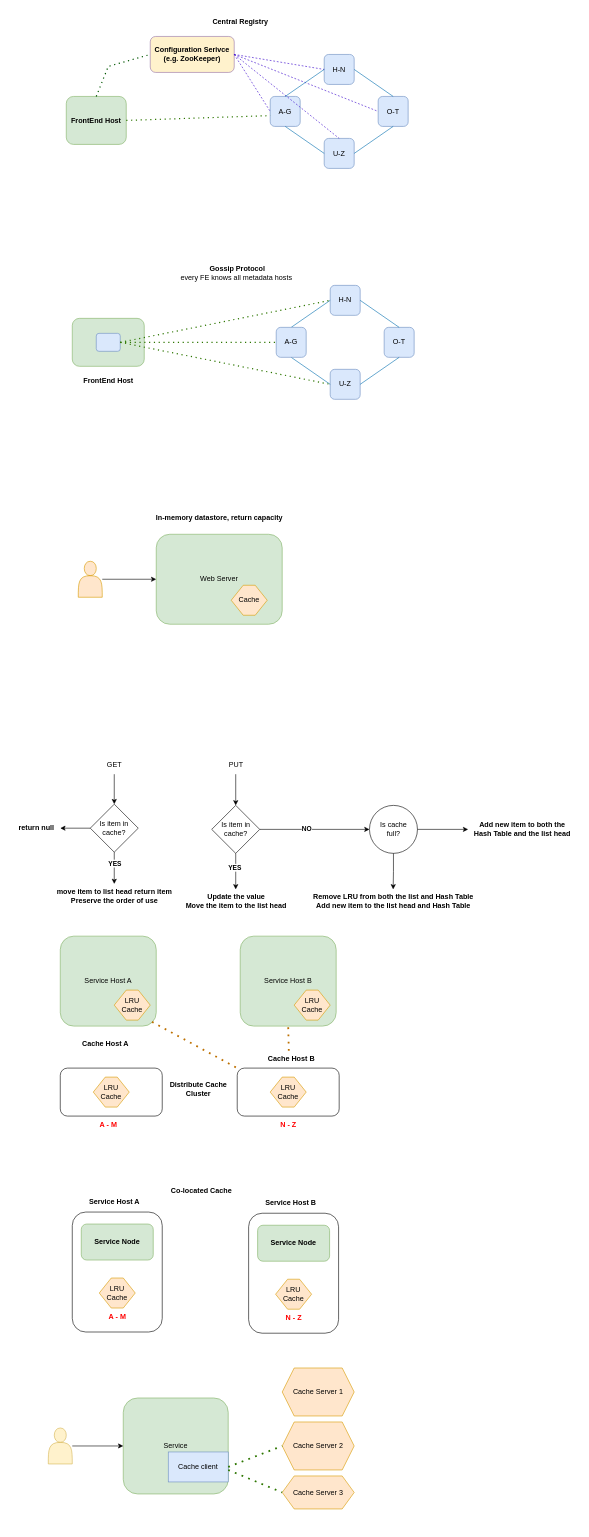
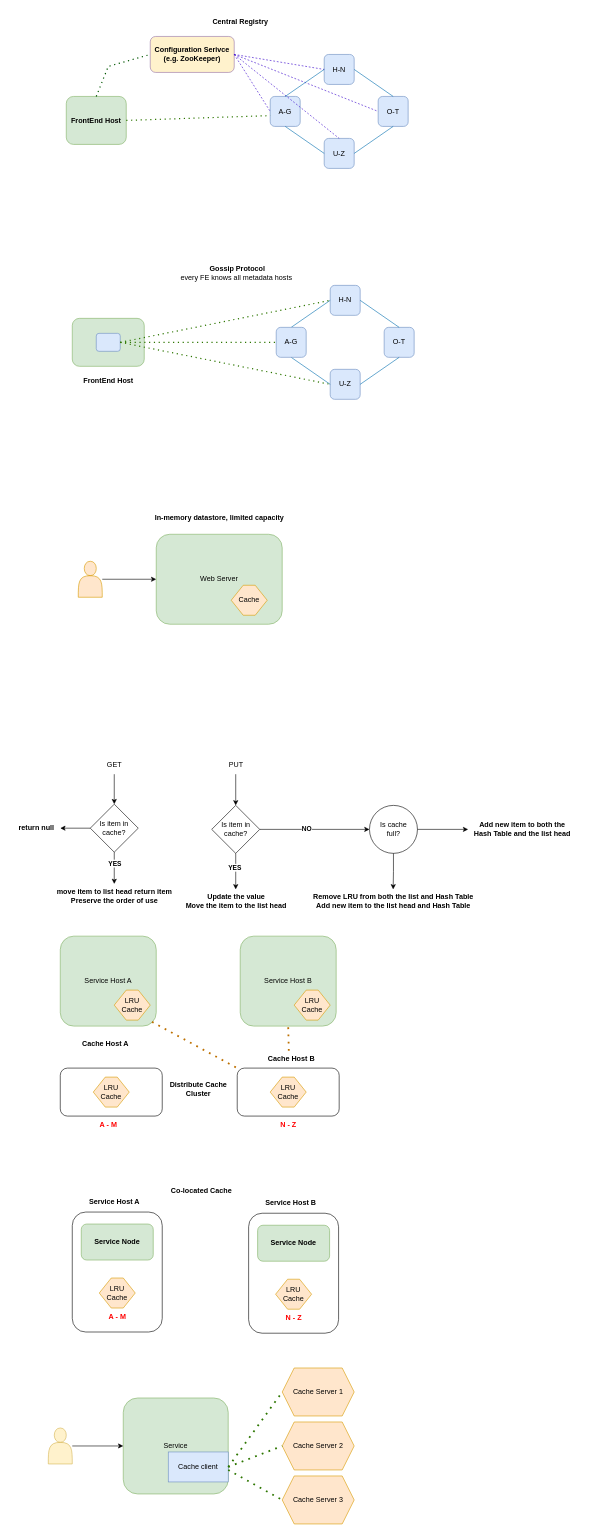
(220, 518) -> (220, 518)
none -> (256, 1428)
(318, 1493) -> (318, 1500)
